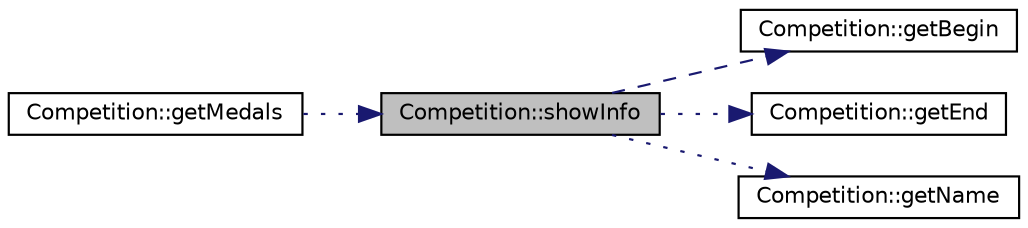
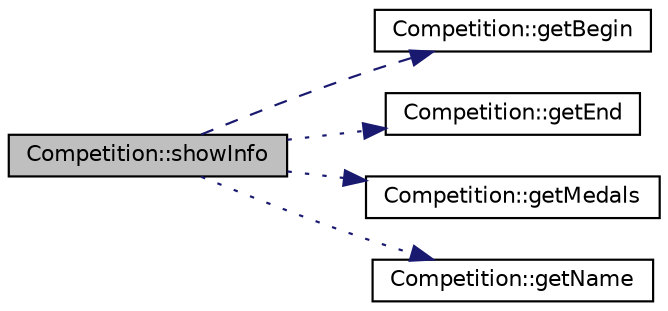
(331, 114) -> (316, 175)
